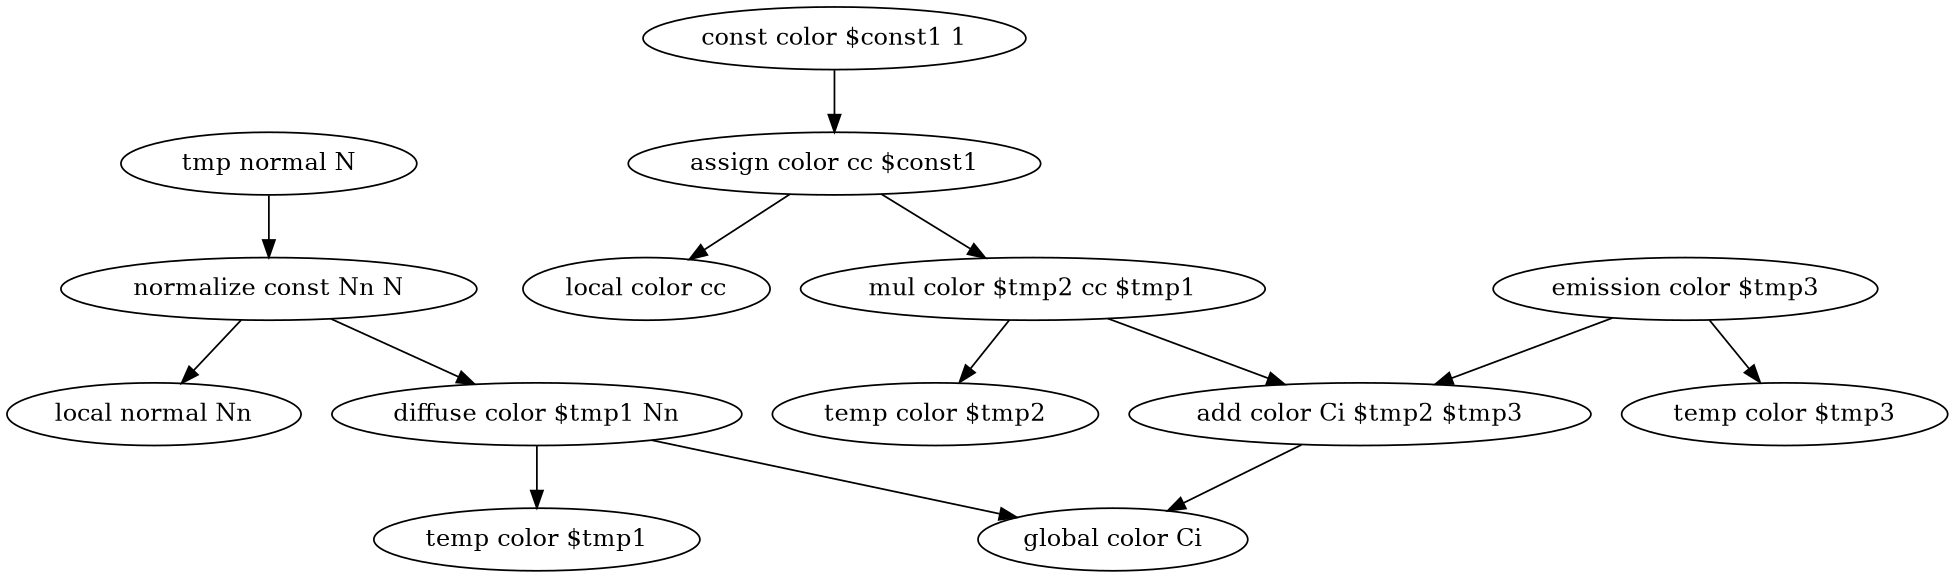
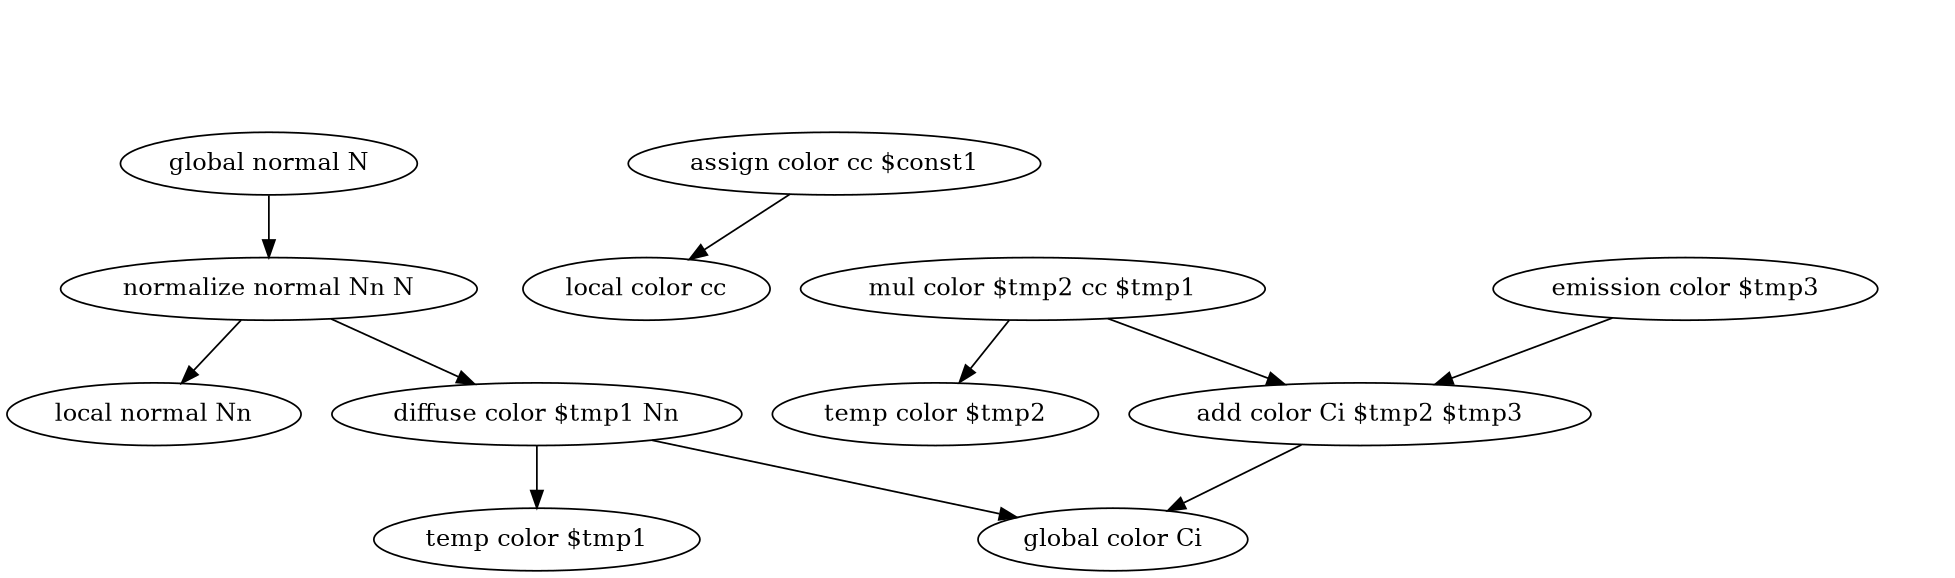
(834, 38) -> none
(269, 164) -> (269, 164)
(926, 221) -> none
(269, 289) -> (269, 289)
(1785, 414) -> none
